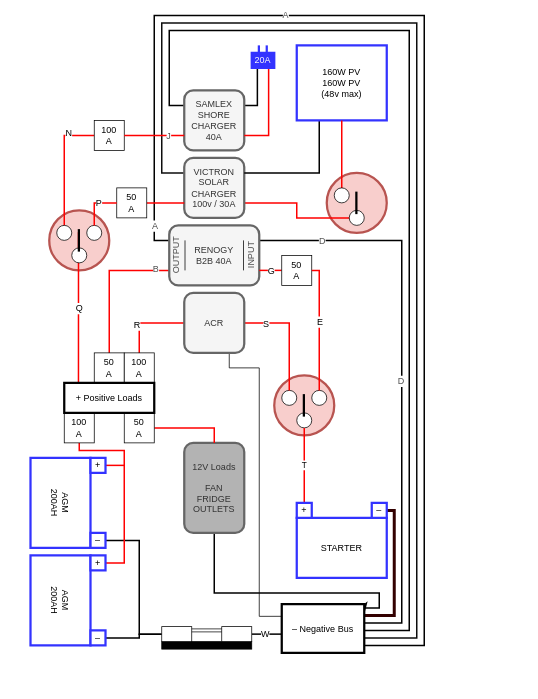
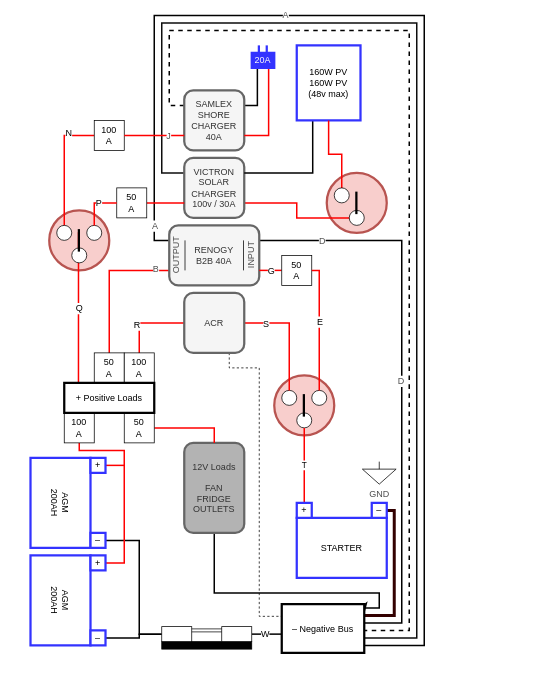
(342, 83) -> (329, 83)
(409, 187) -> (409, 187)
none -> (379, 473)
(259, 480) -> (259, 480)
